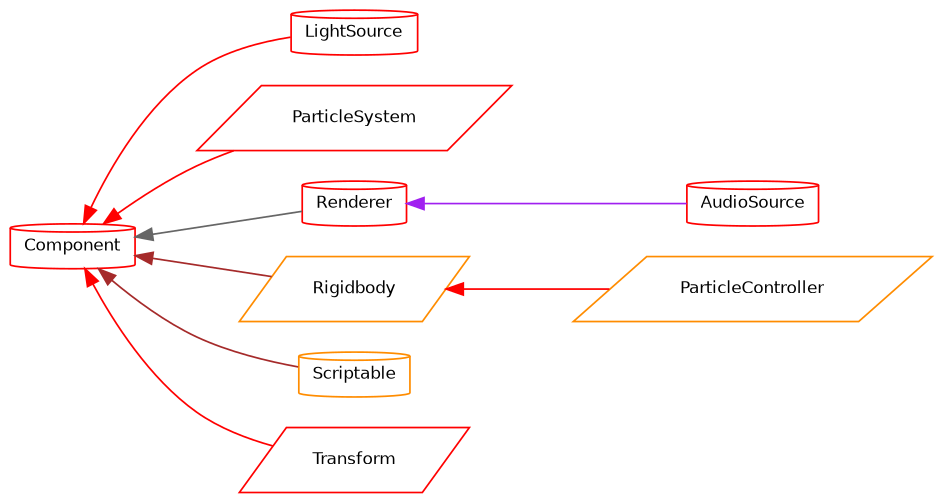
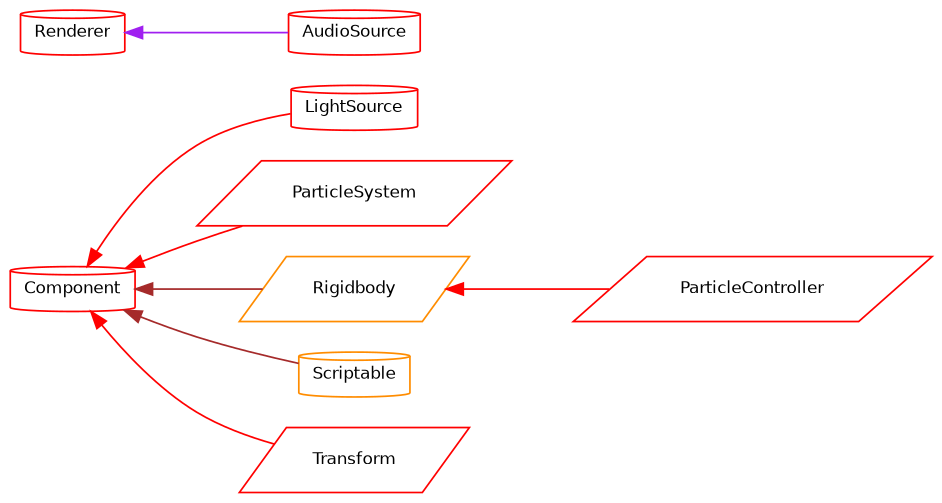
(227, 223) -> none
(753, 289) -> (753, 289)
